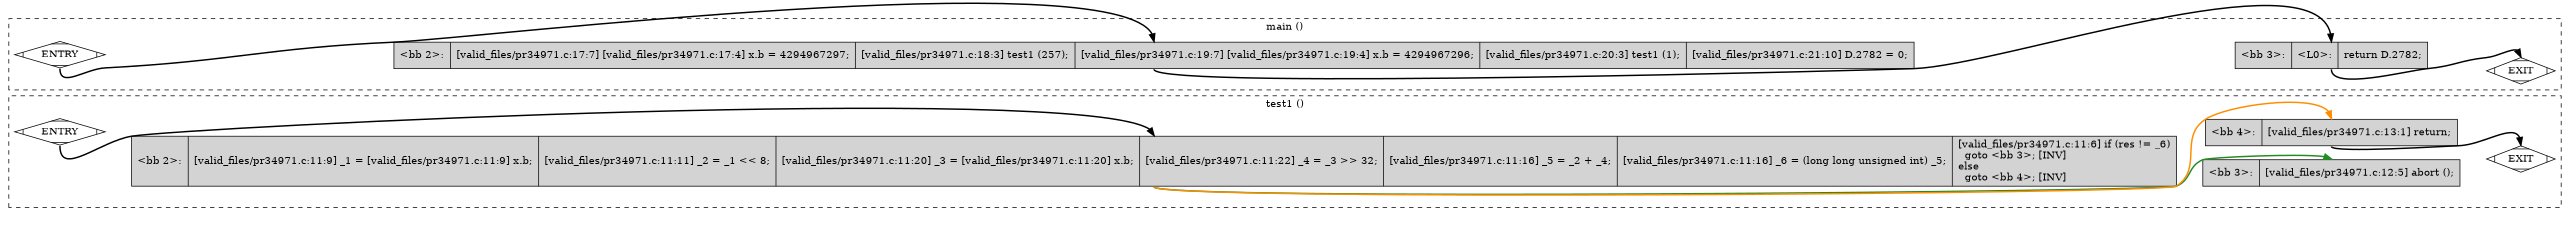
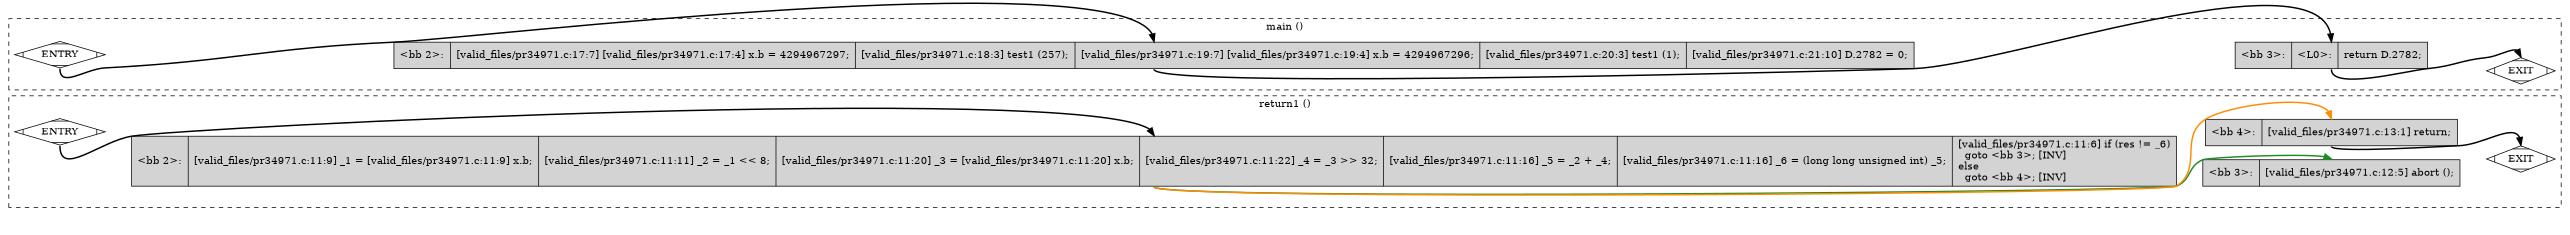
(1285, 104) -> (1285, 104)
